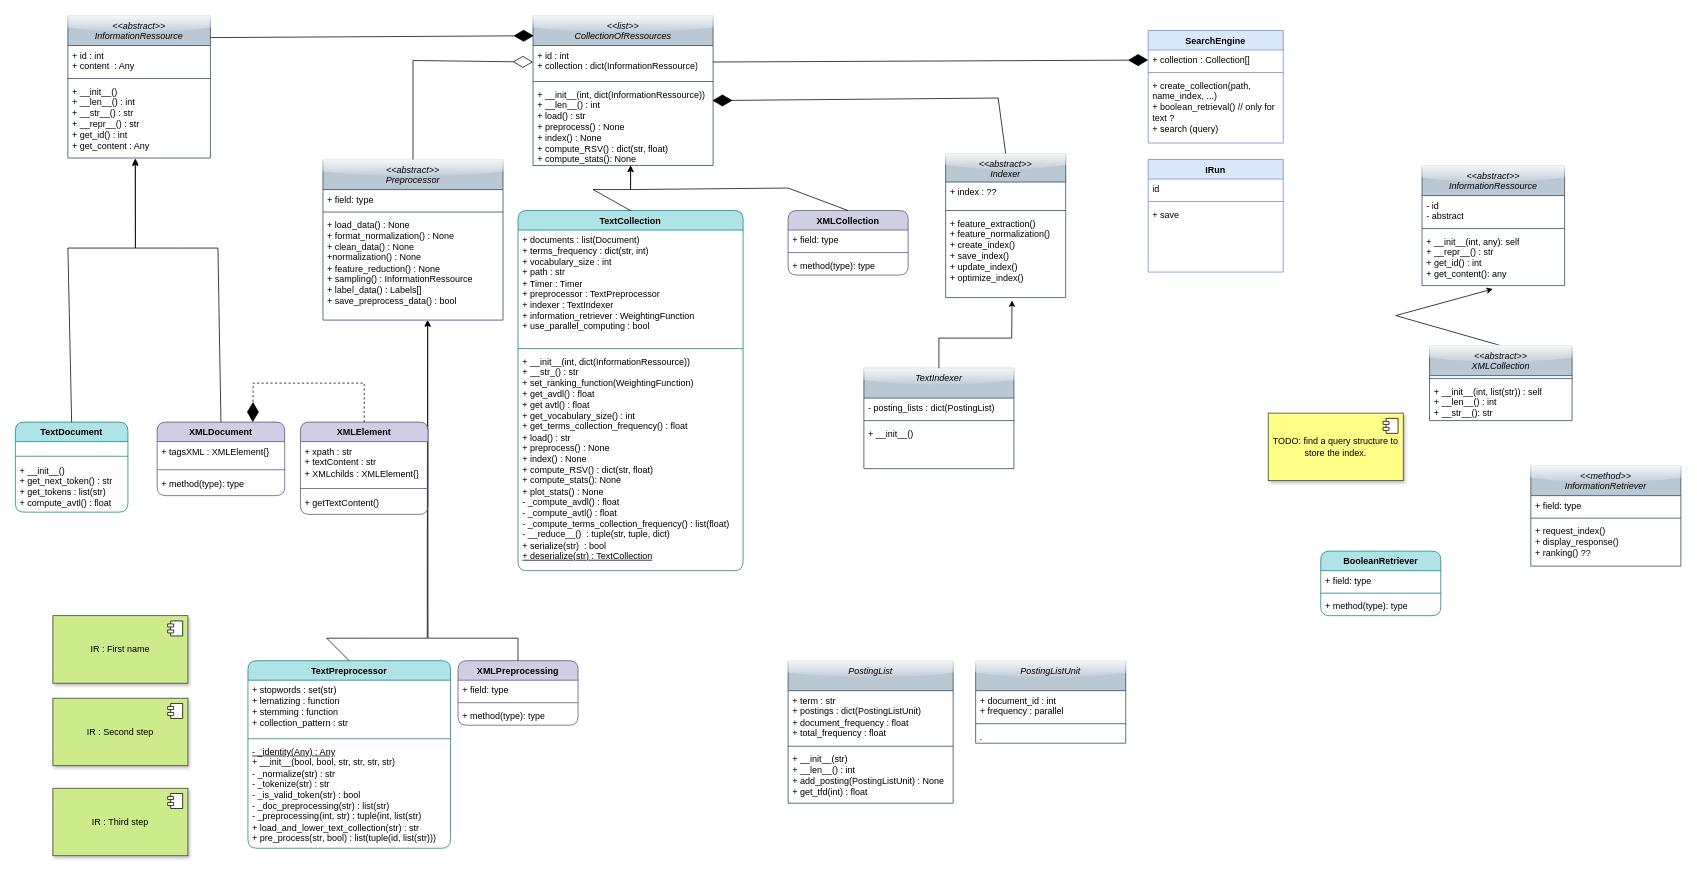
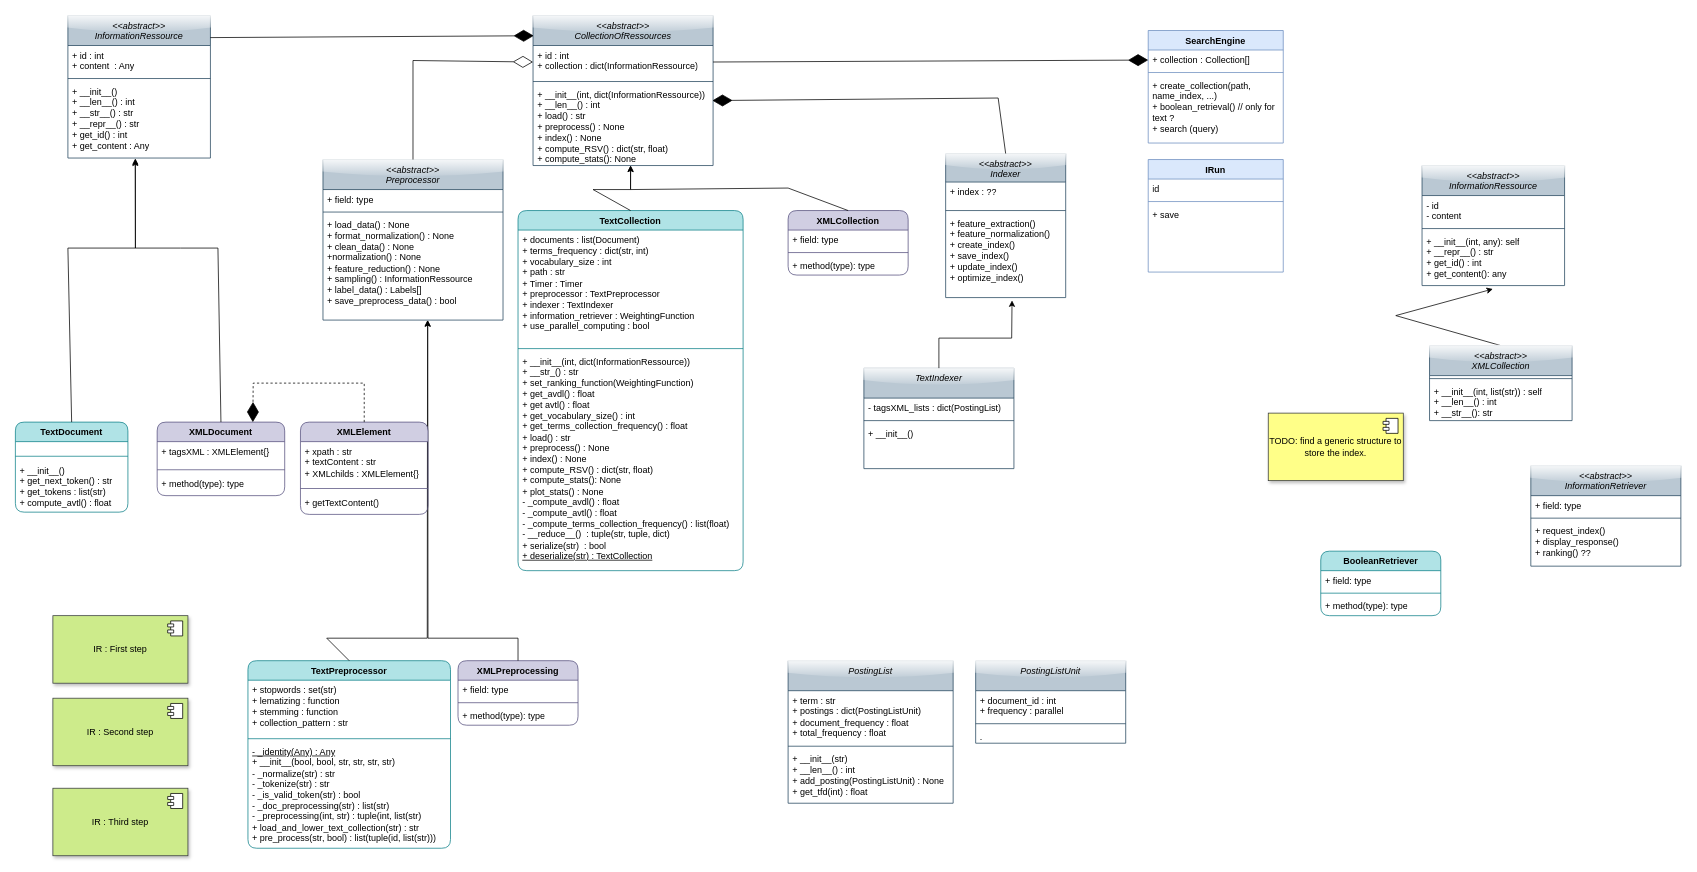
(623, 31) -> (623, 31)
(1450, 211) -> (1448, 211)
(939, 414) -> (939, 414)
(1335, 447) -> (1335, 447)
(1605, 481) -> (1605, 481)
(120, 649) -> (120, 649)
